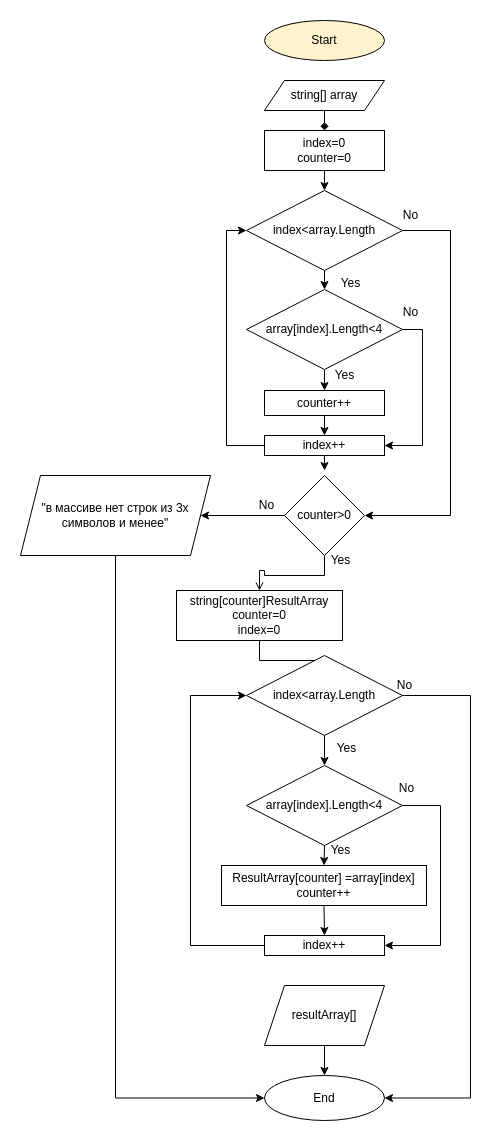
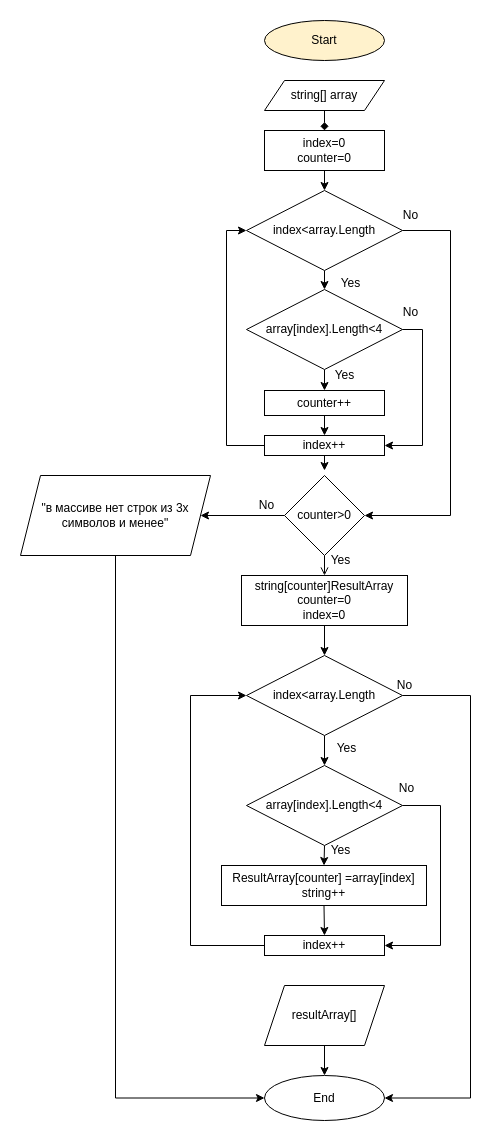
(260, 616) -> (325, 601)
(324, 886) -> (324, 886)
